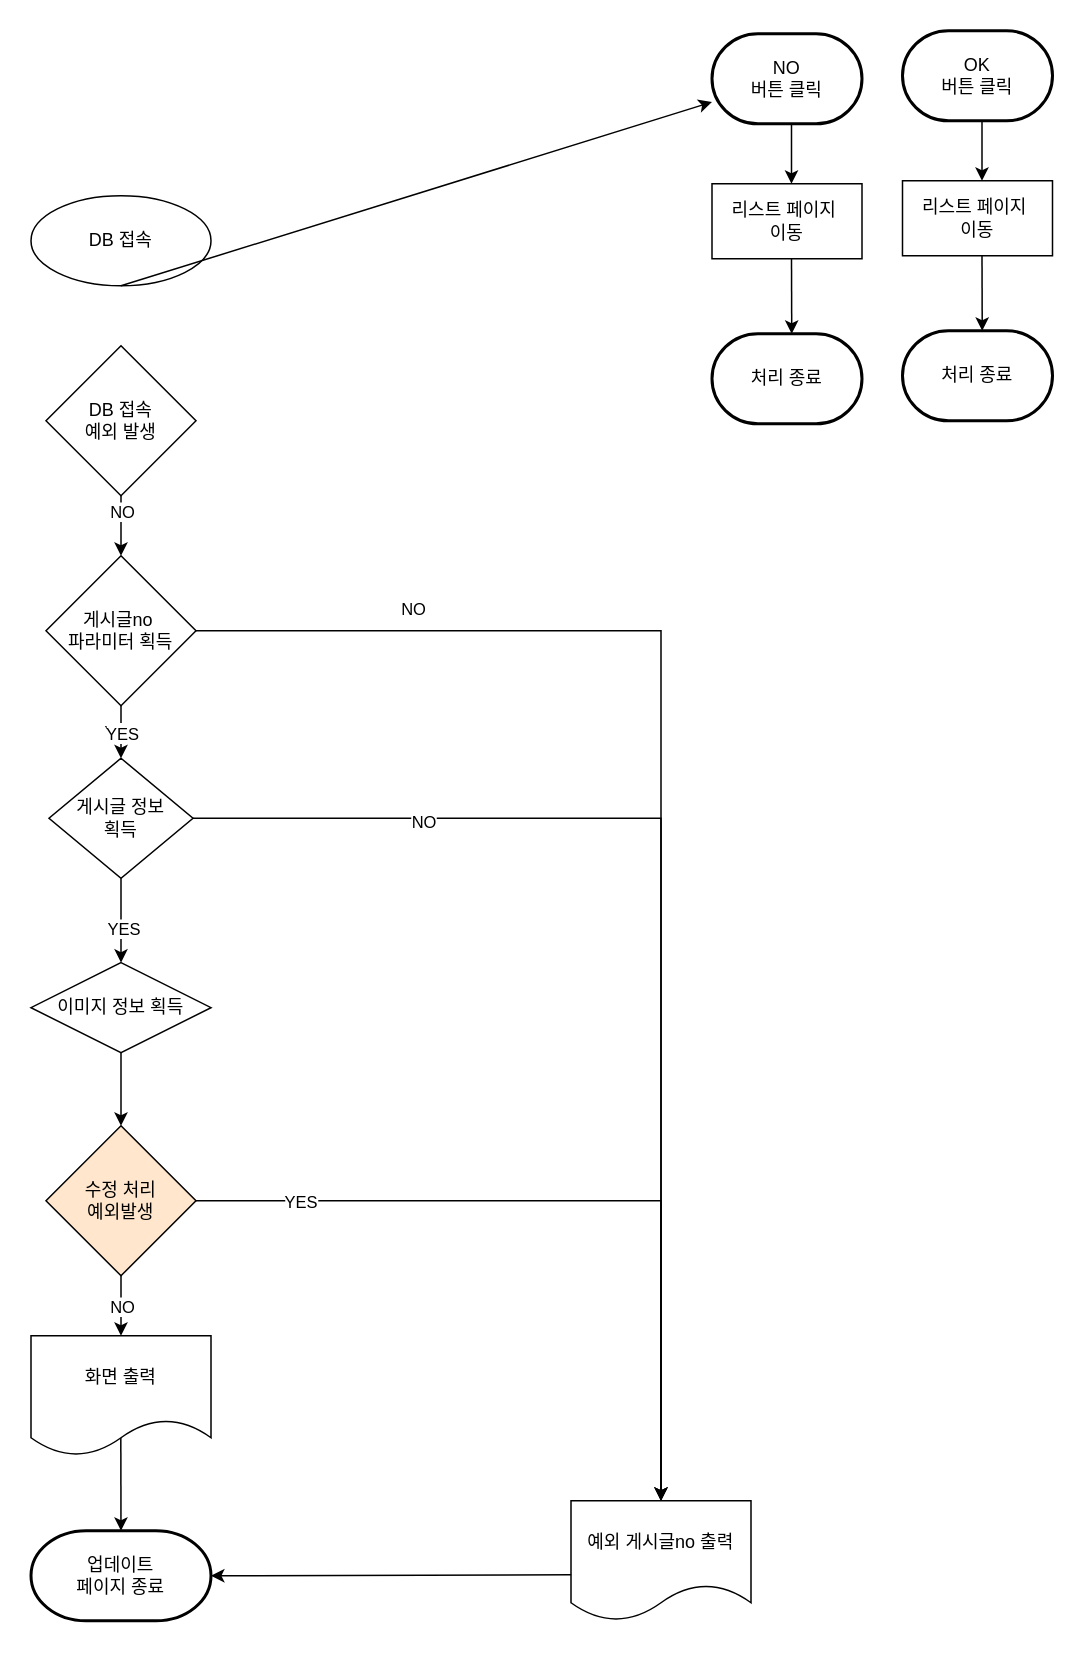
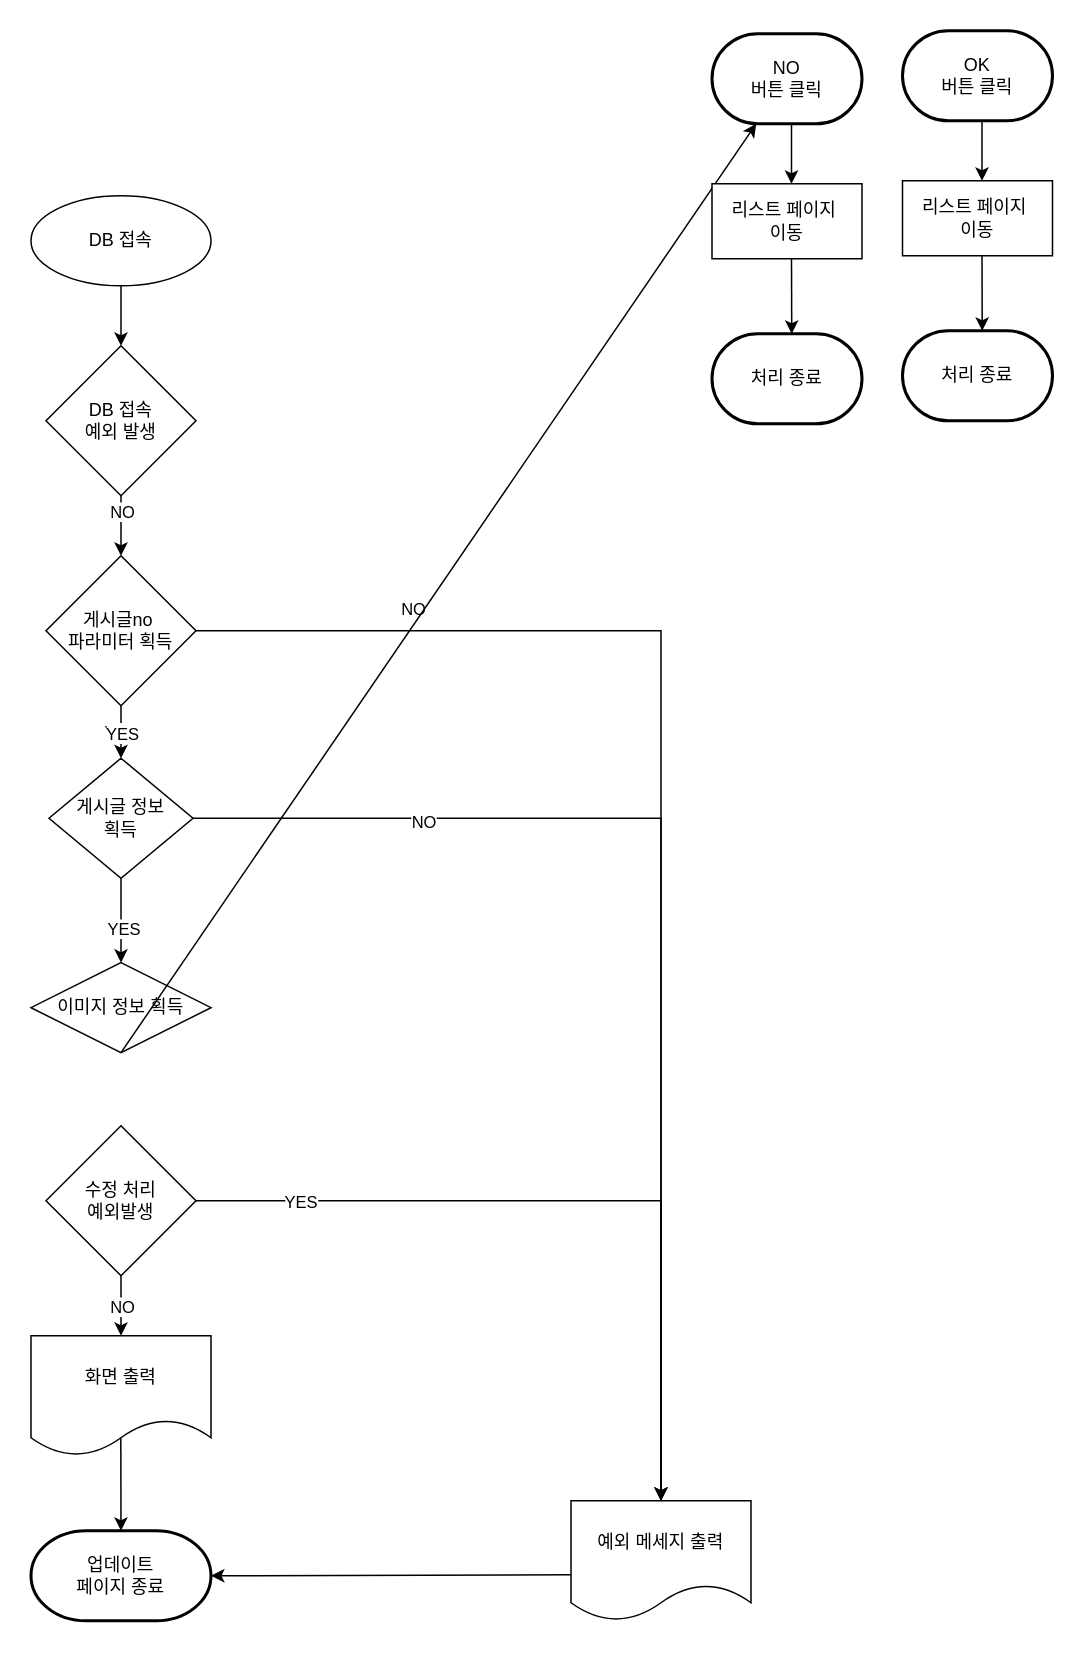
(411, 195) -> (121, 311)
(121, 1084) -> (435, 593)
(121, 1201) -> (121, 1201)
(661, 1543) -> (661, 1543)
